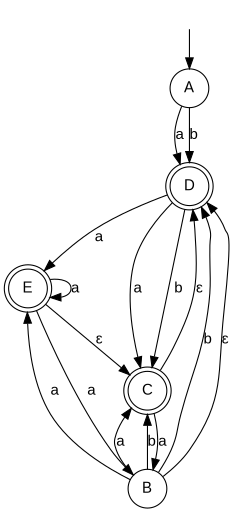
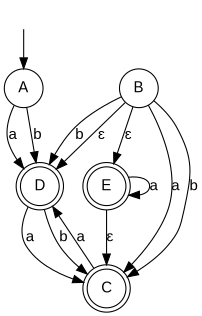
(106, 223) -> none
(200, 288) -> (81, 237)
(55, 391) -> (129, 135)
(75, 392) -> none
(158, 436) -> none
